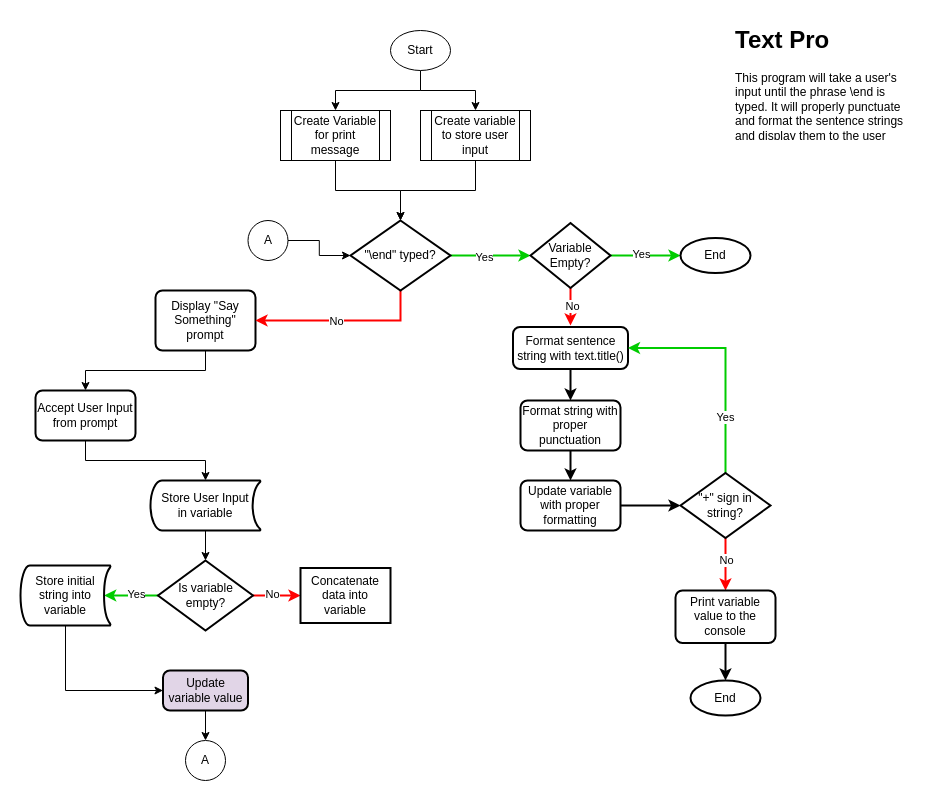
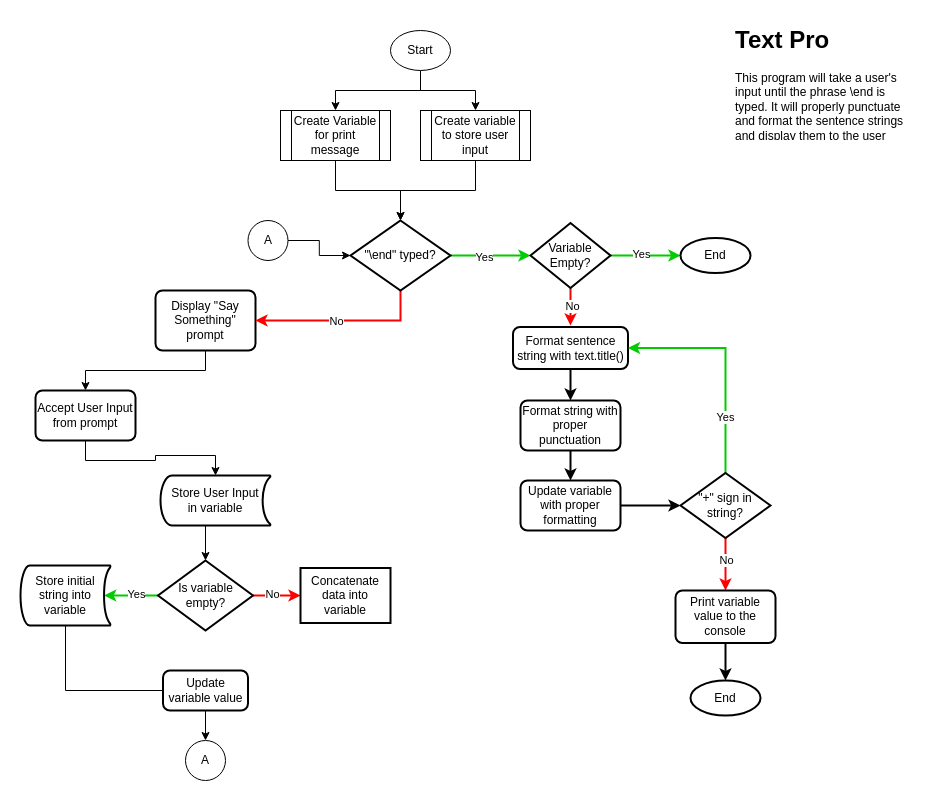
(206, 506) -> (216, 501)
(155, 691) -> (157, 691)
(206, 691) -> (206, 691)
